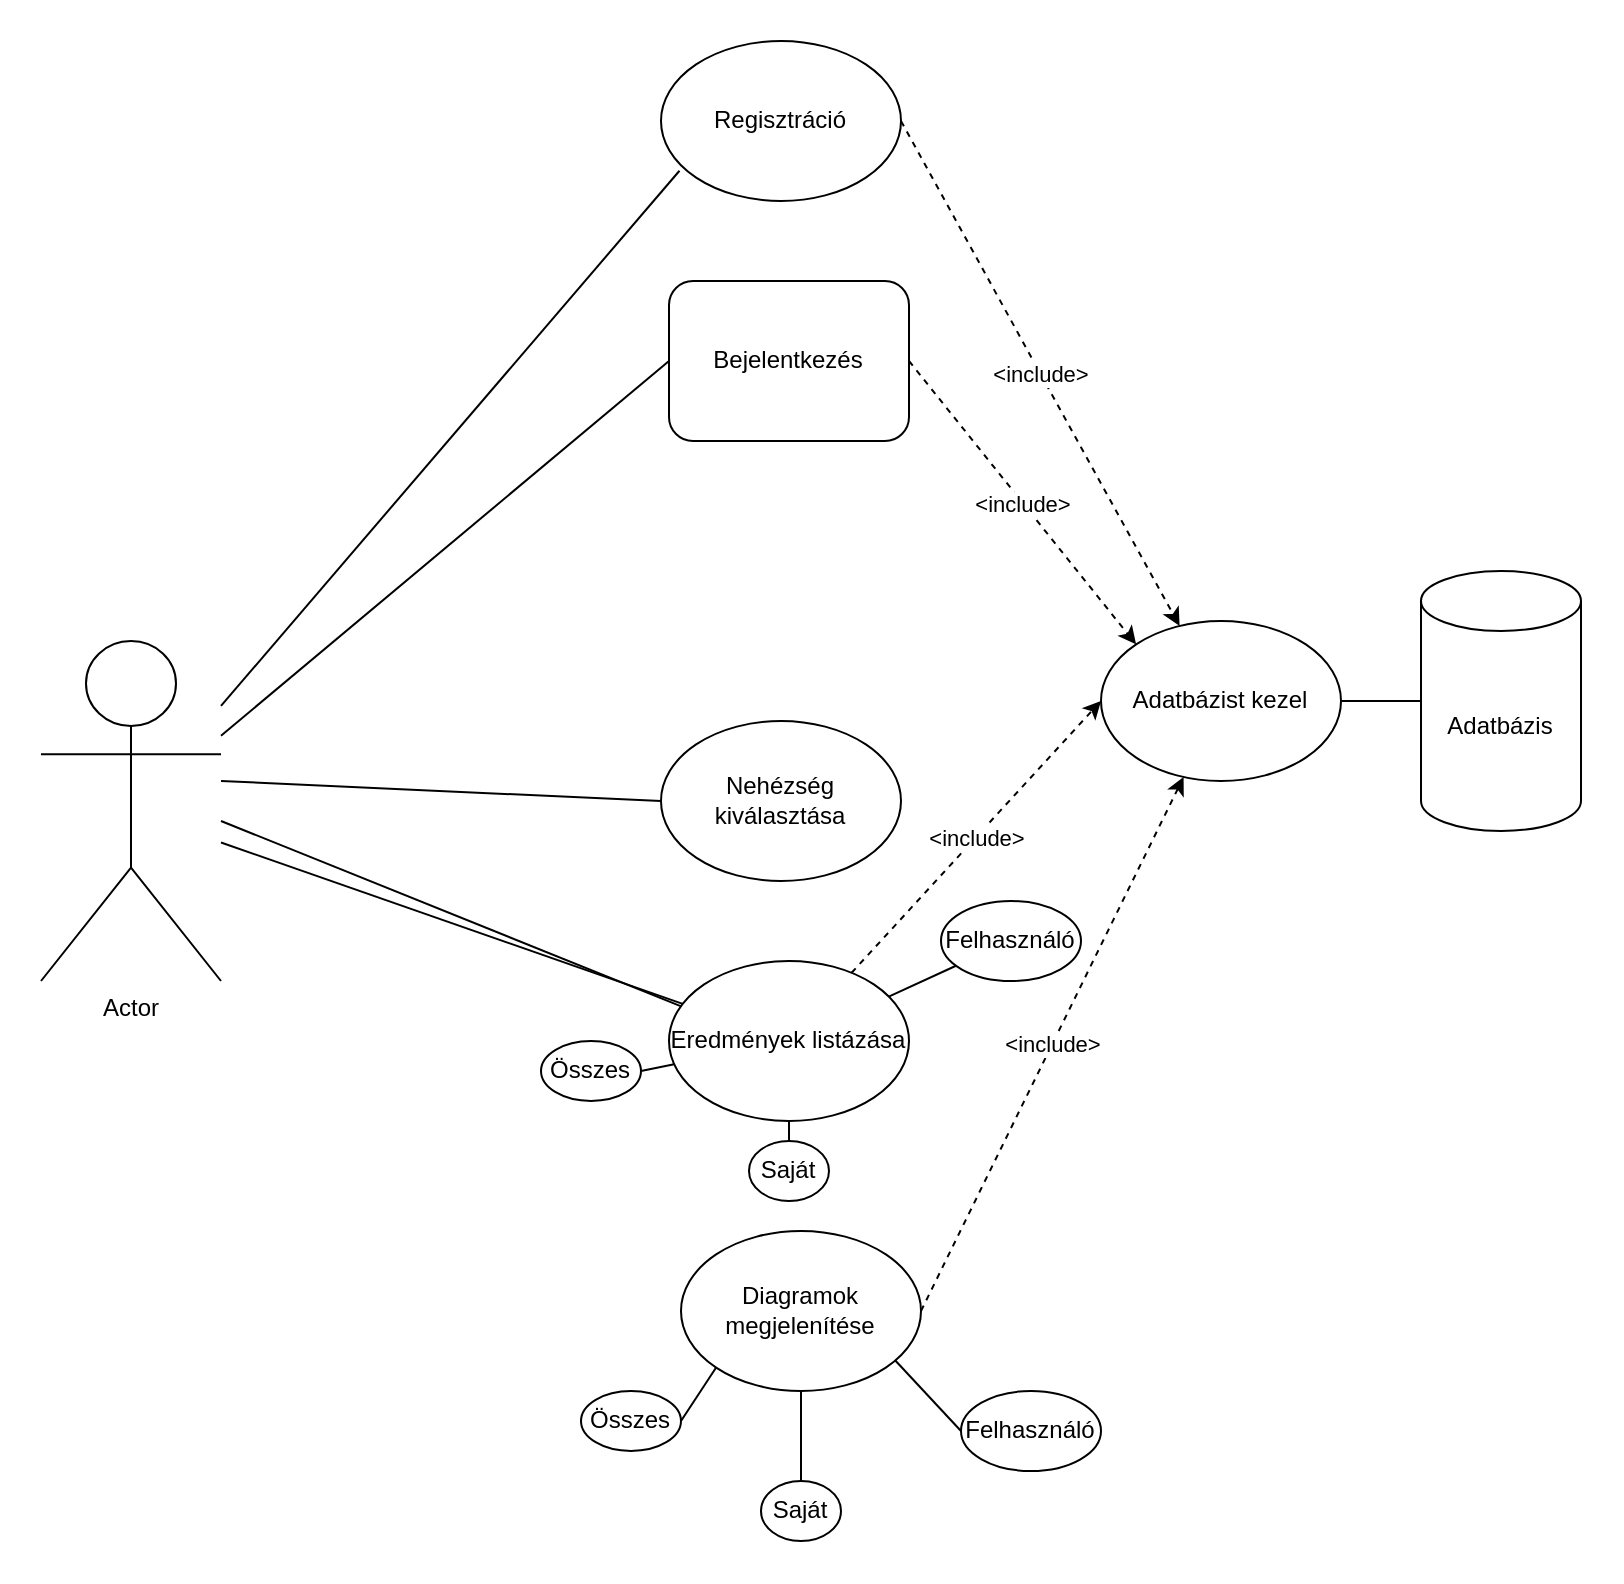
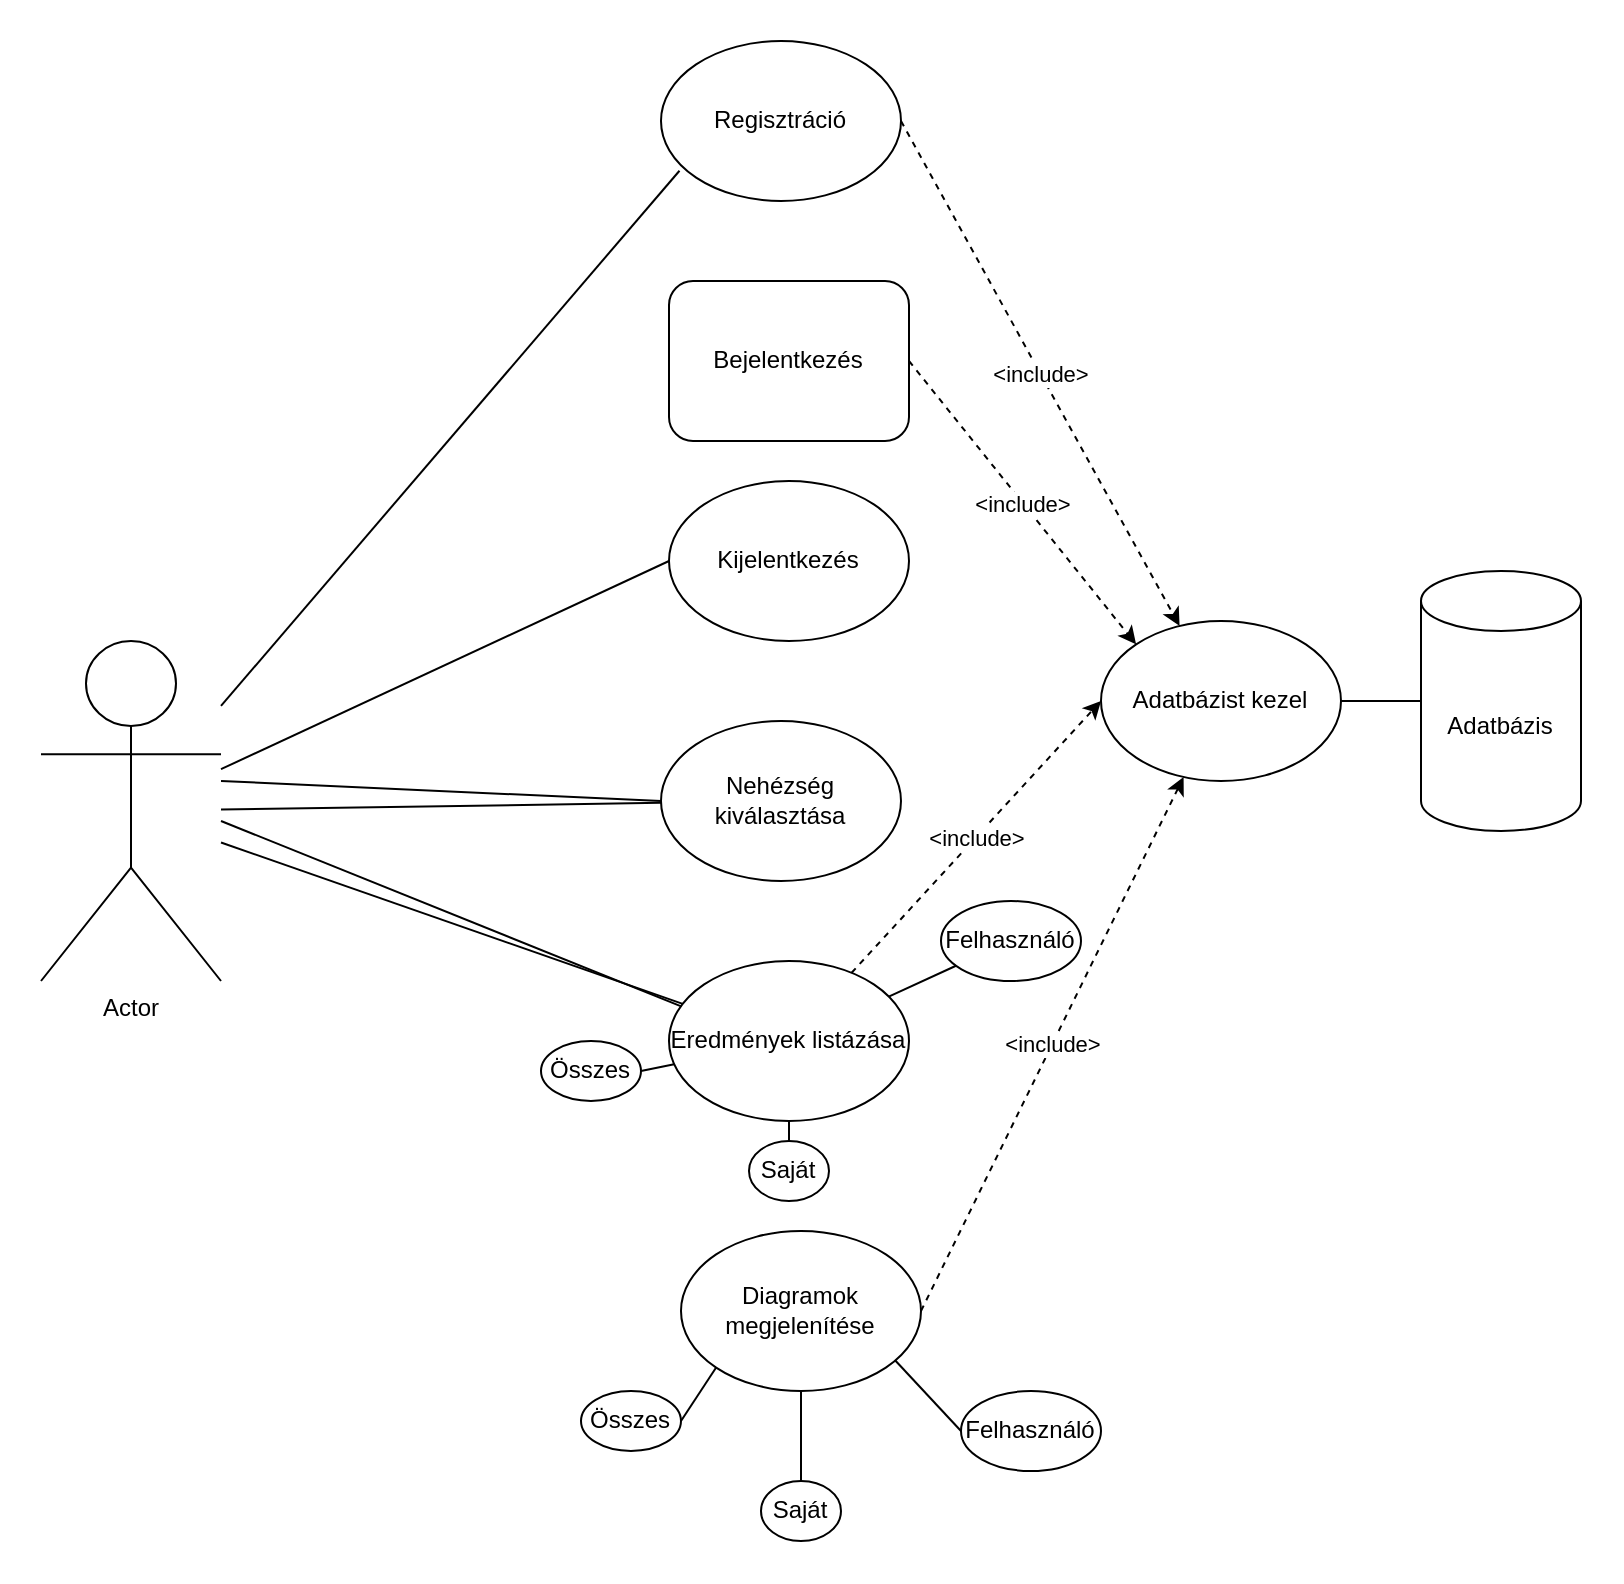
(445, 548) -> (429, 806)
none -> (789, 561)
none -> (445, 665)
